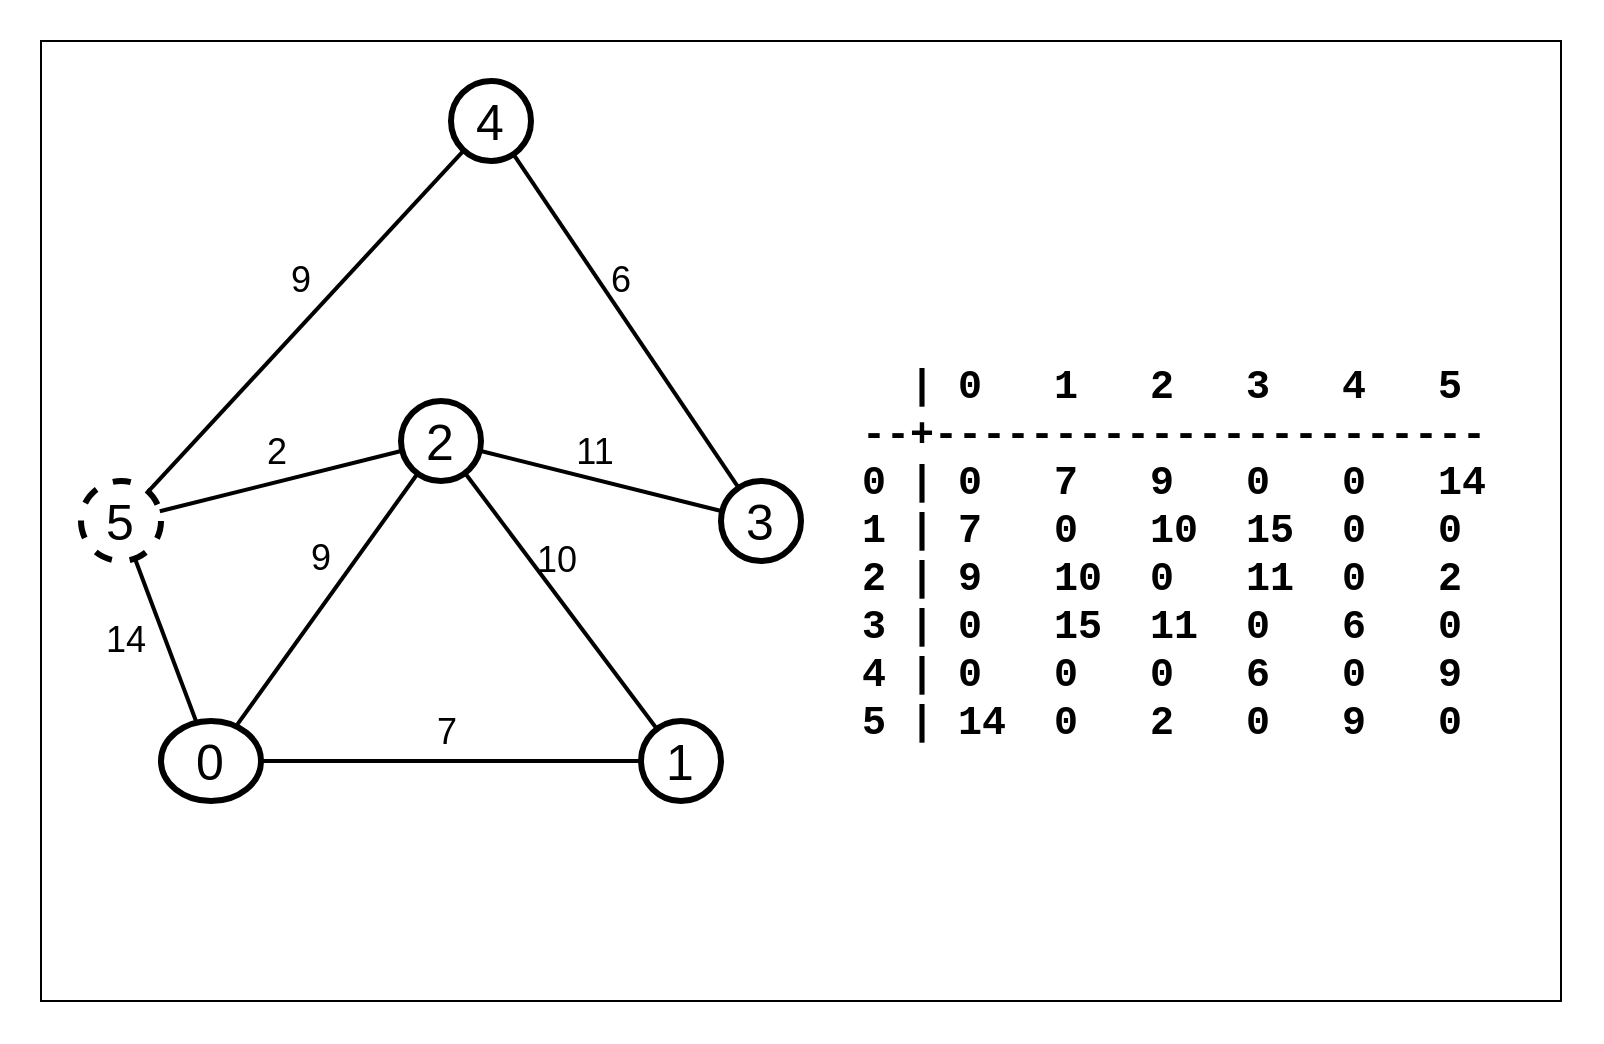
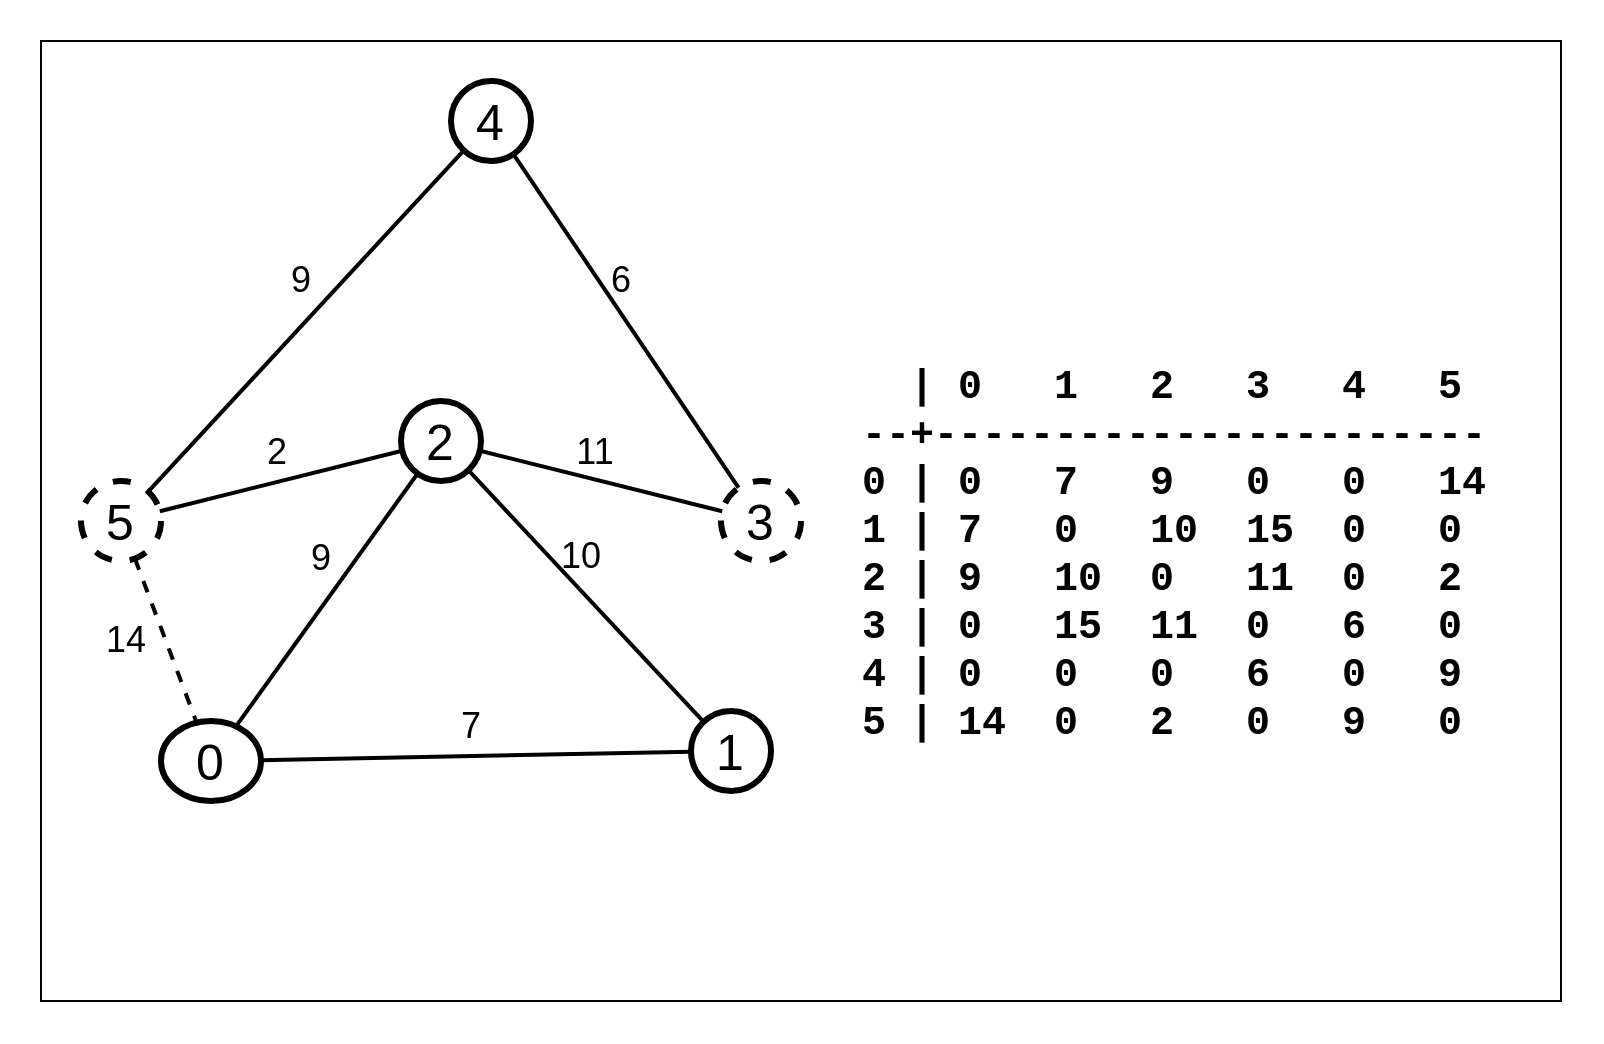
(761, 521) -> (761, 521)
(169, 650) -> (169, 650)
(681, 761) -> (731, 751)
